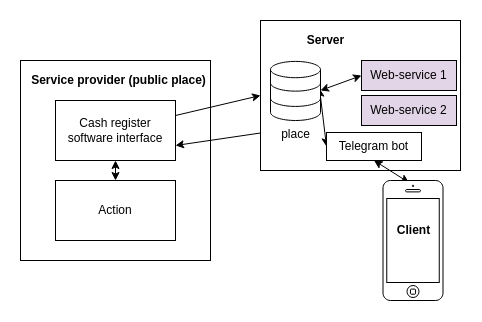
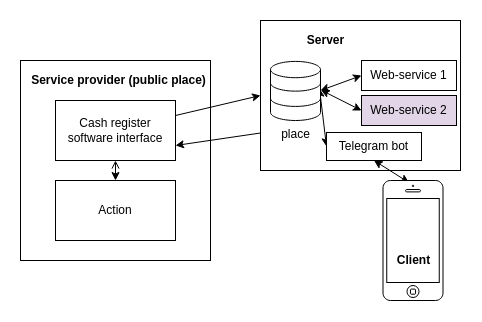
(409, 76) -> (409, 76)
none -> (341, 100)
(116, 169) -> (116, 167)
(413, 231) -> (413, 261)
